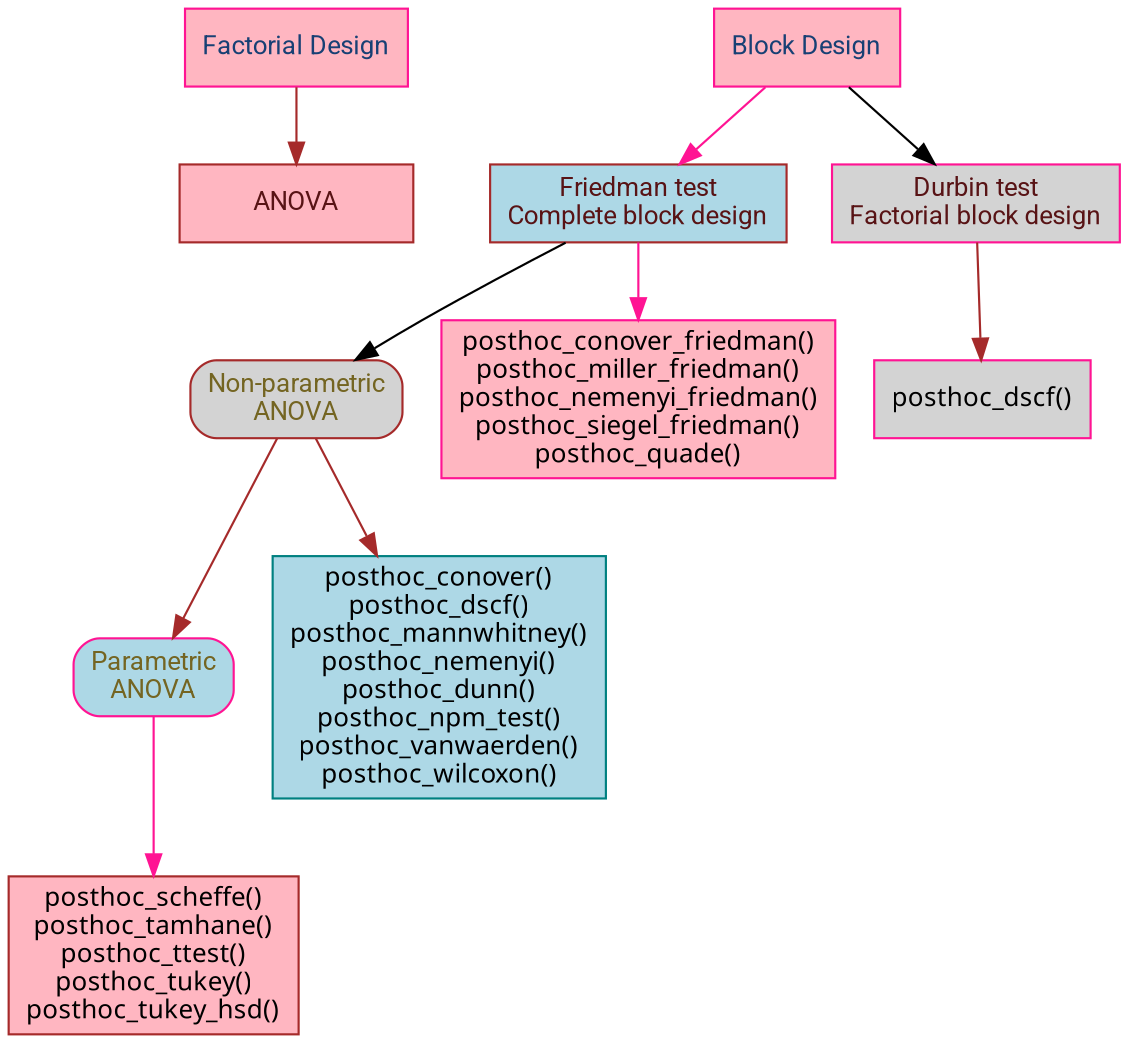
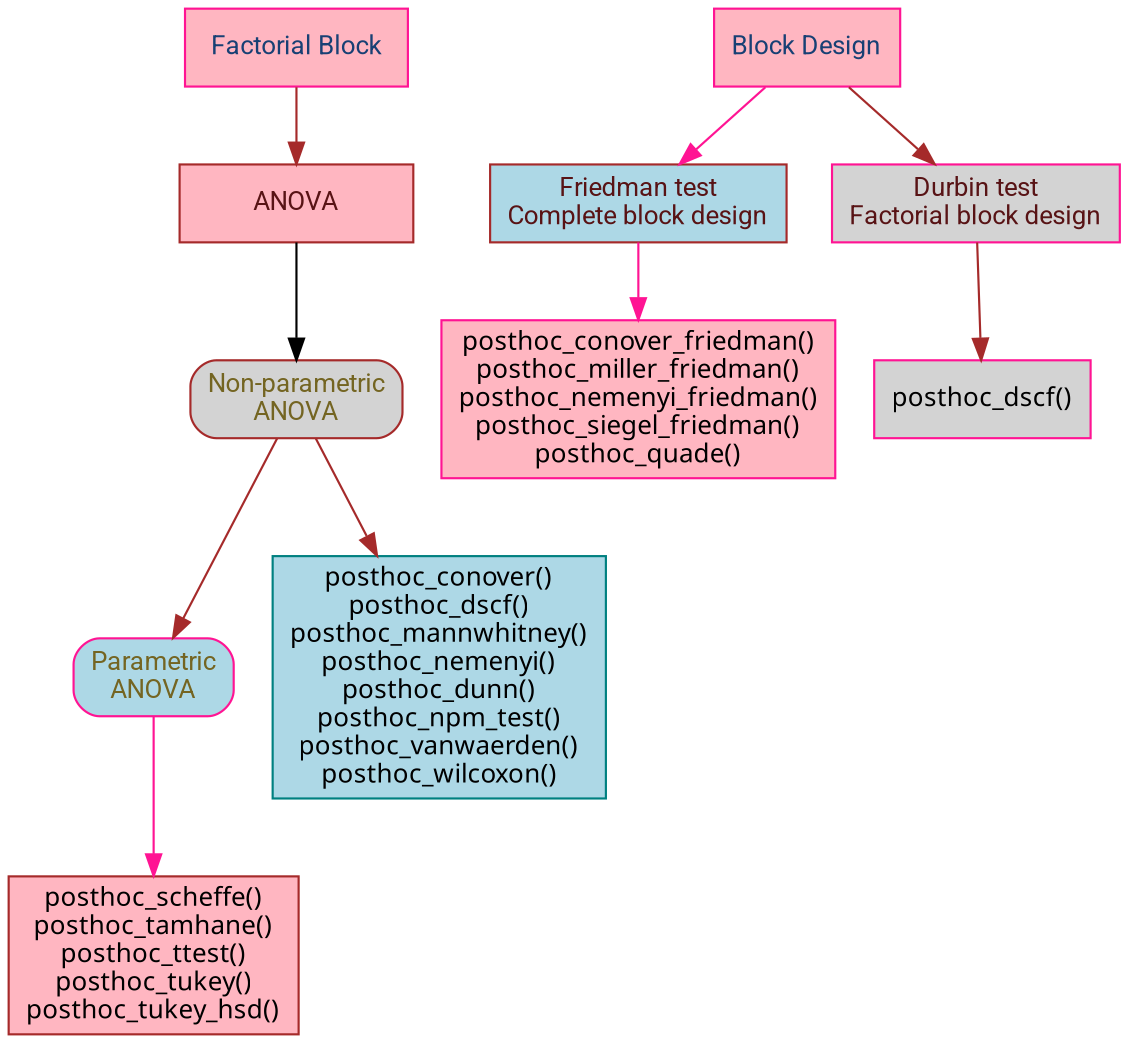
(296, 48) -> (296, 48)
(883, 118) -> (883, 118)
(469, 294) -> (296, 290)
